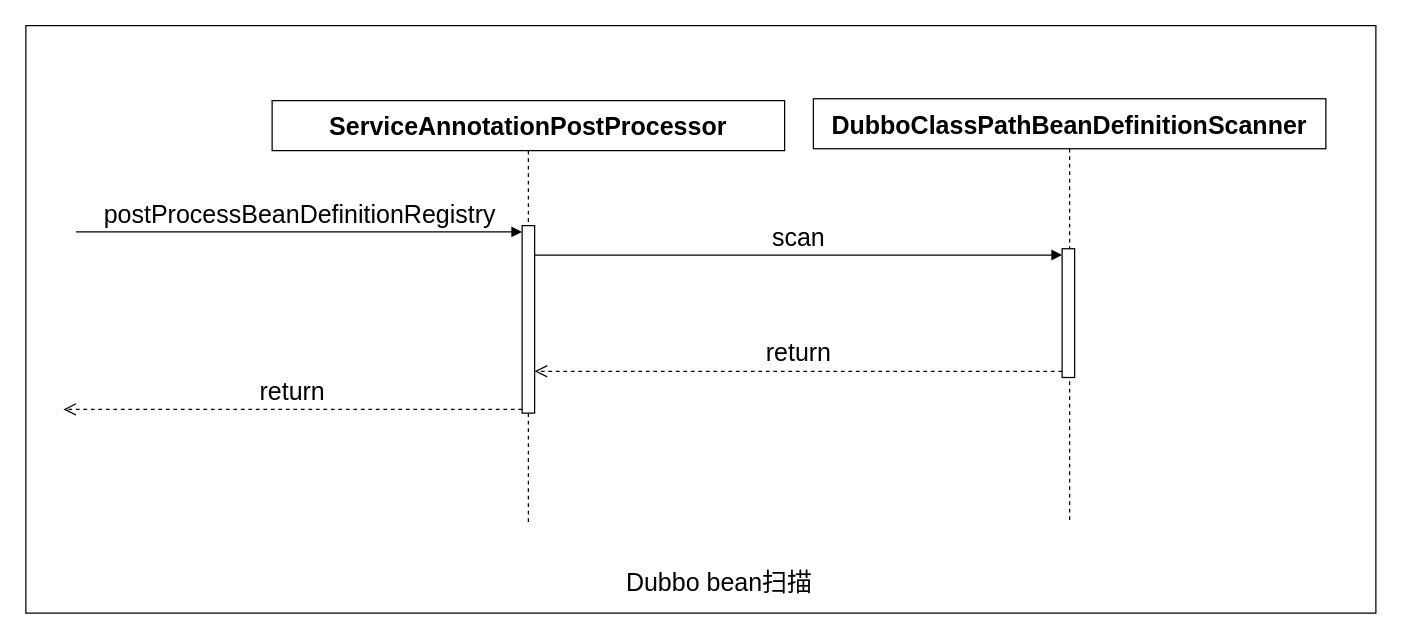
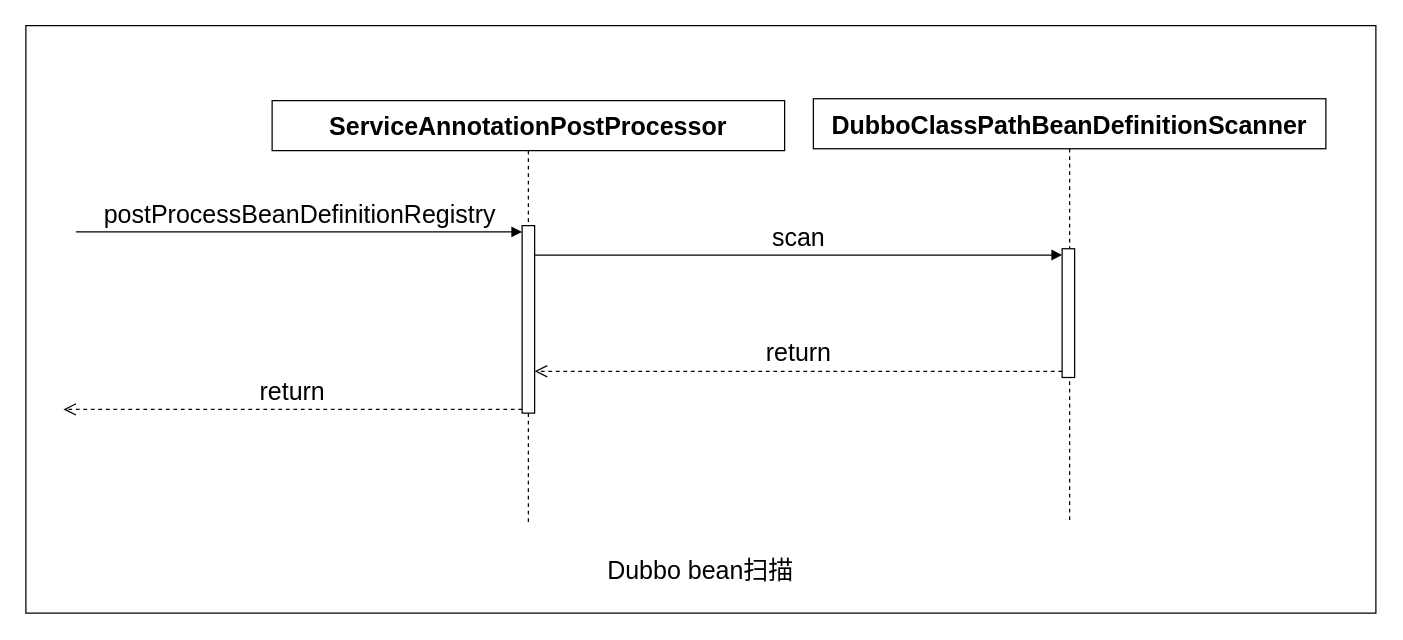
(719, 582) -> (701, 569)
